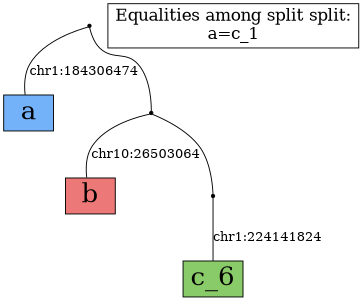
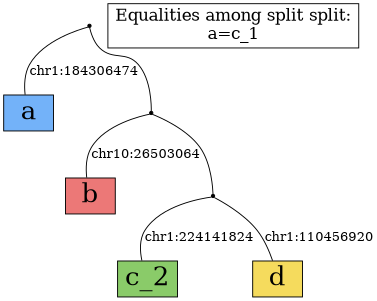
(213, 279) -> (148, 279)
none -> (278, 279)
